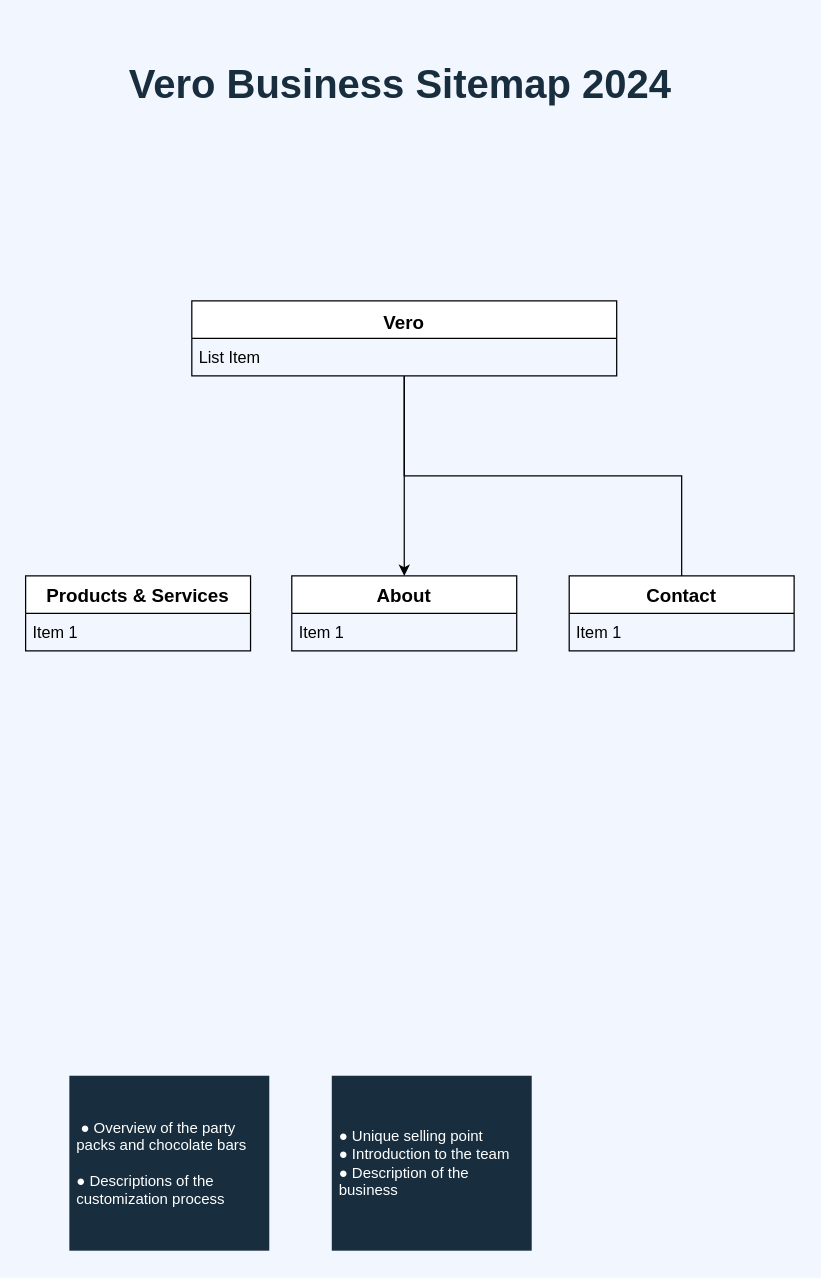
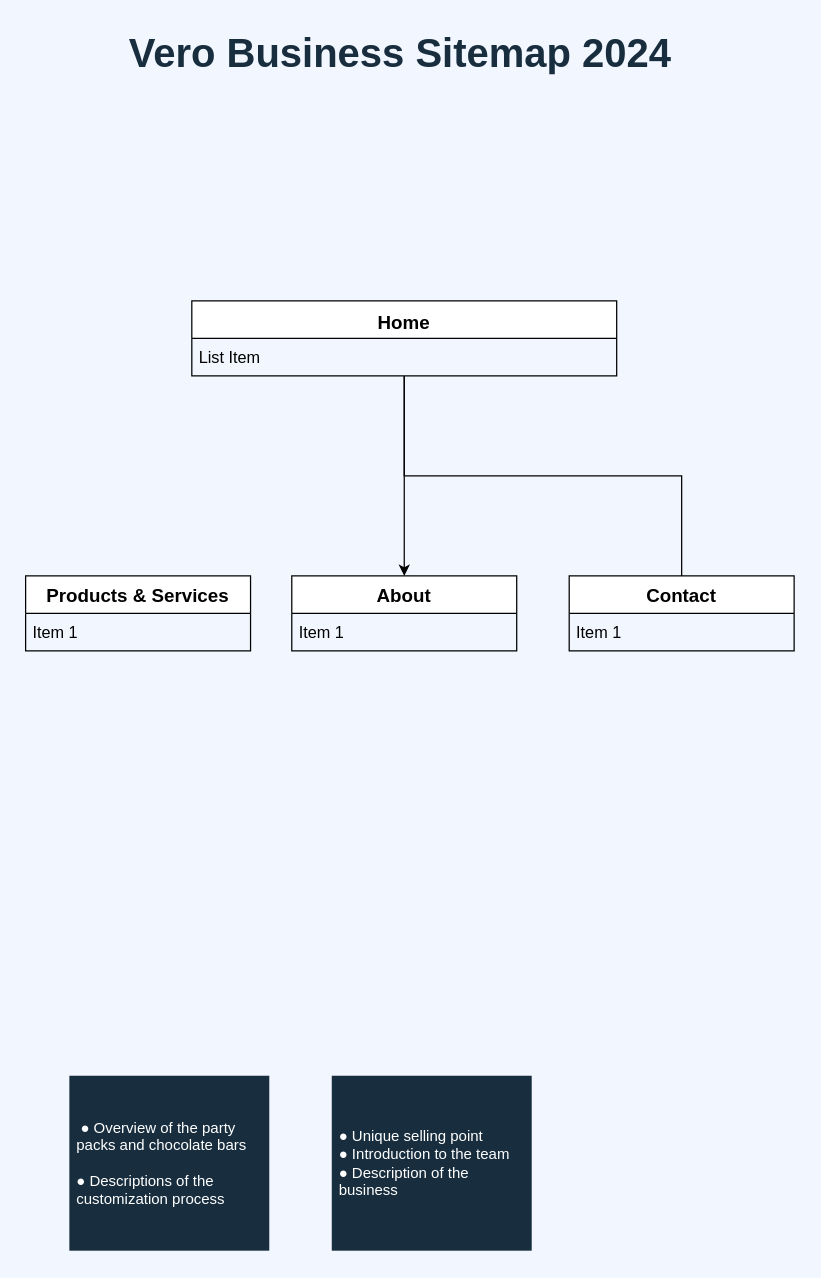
(401, 82) -> (401, 51)
(404, 319) -> (404, 319)
